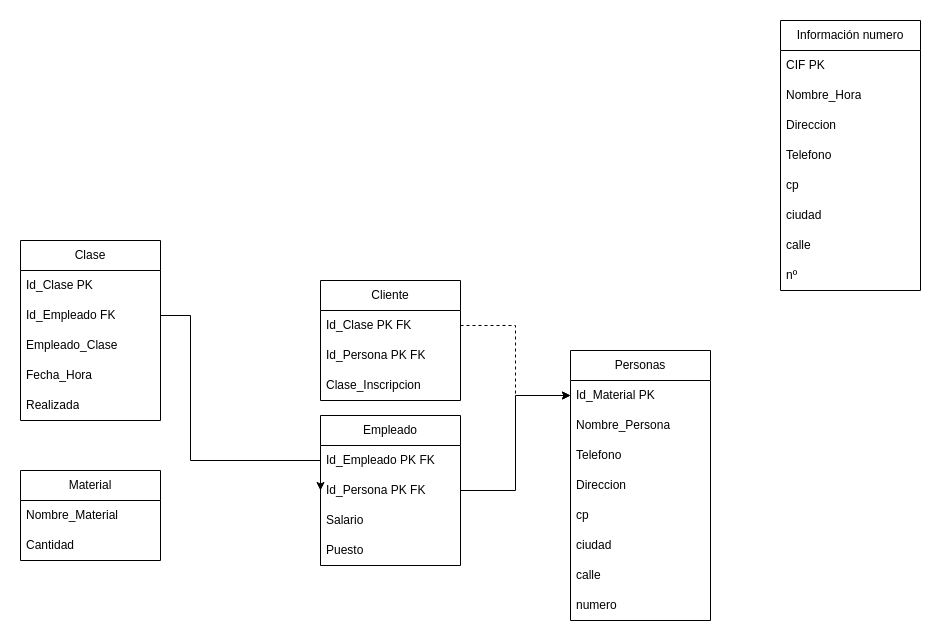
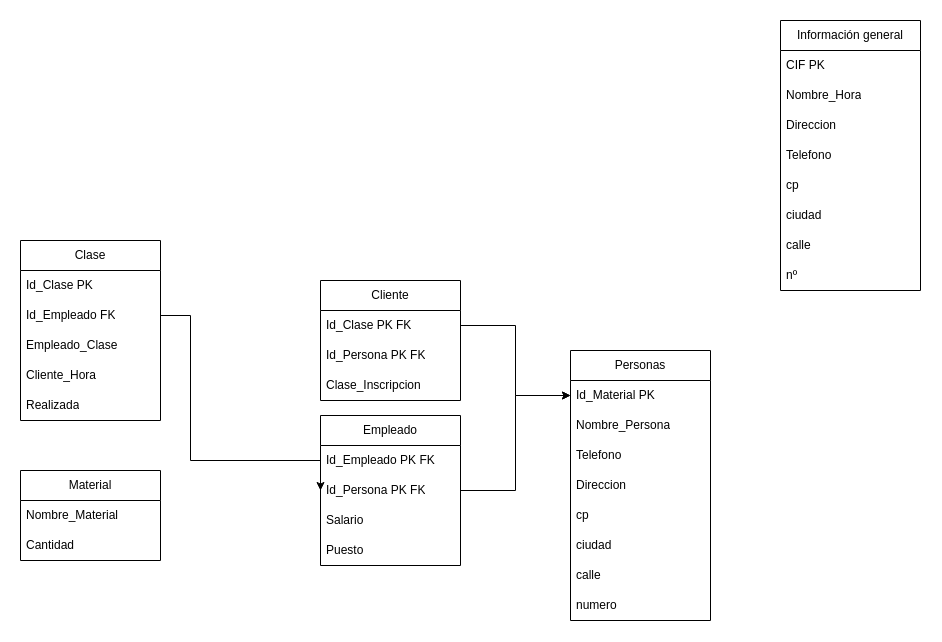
(851, 36) -> (851, 36)
(516, 332) -> (516, 332)
(60, 376) -> (64, 376)
